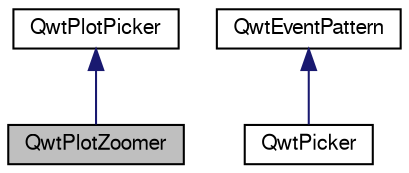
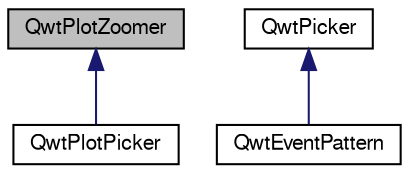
(96, 98) -> (96, 98)
(309, 98) -> (309, 98)
